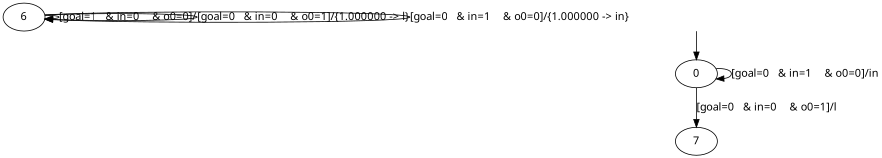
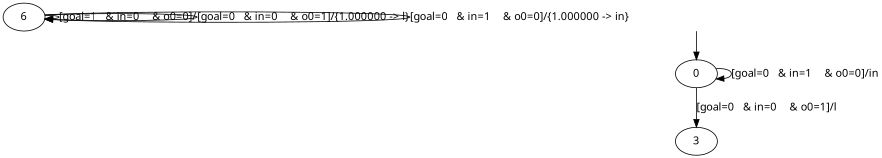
(696, 141) -> (696, 141)
